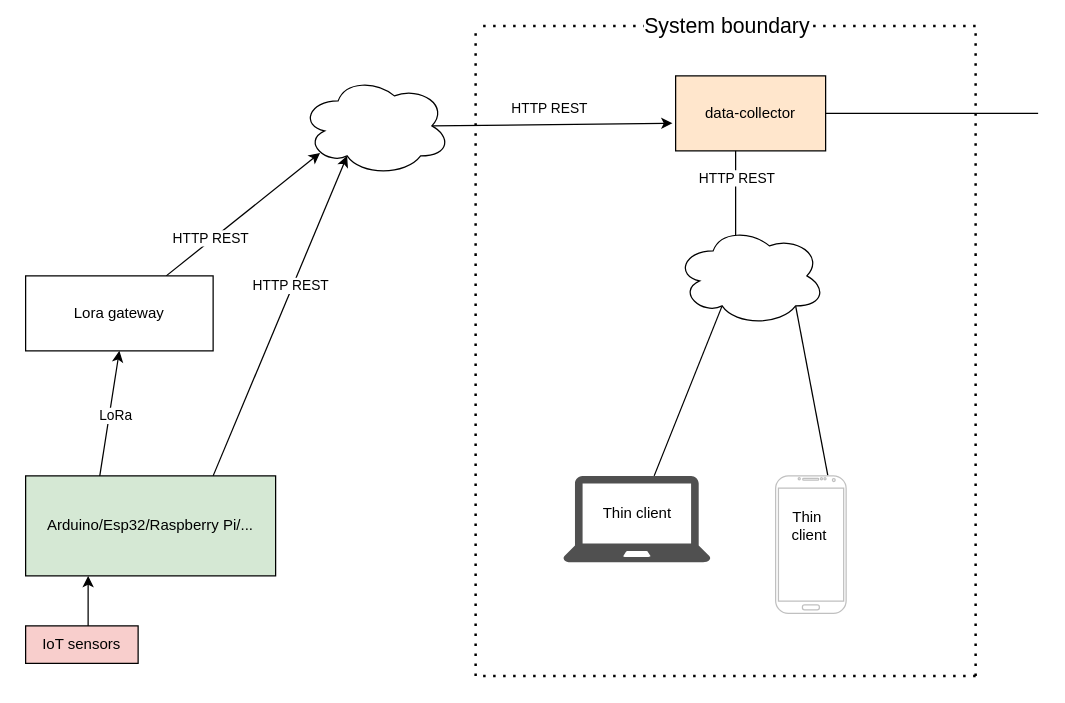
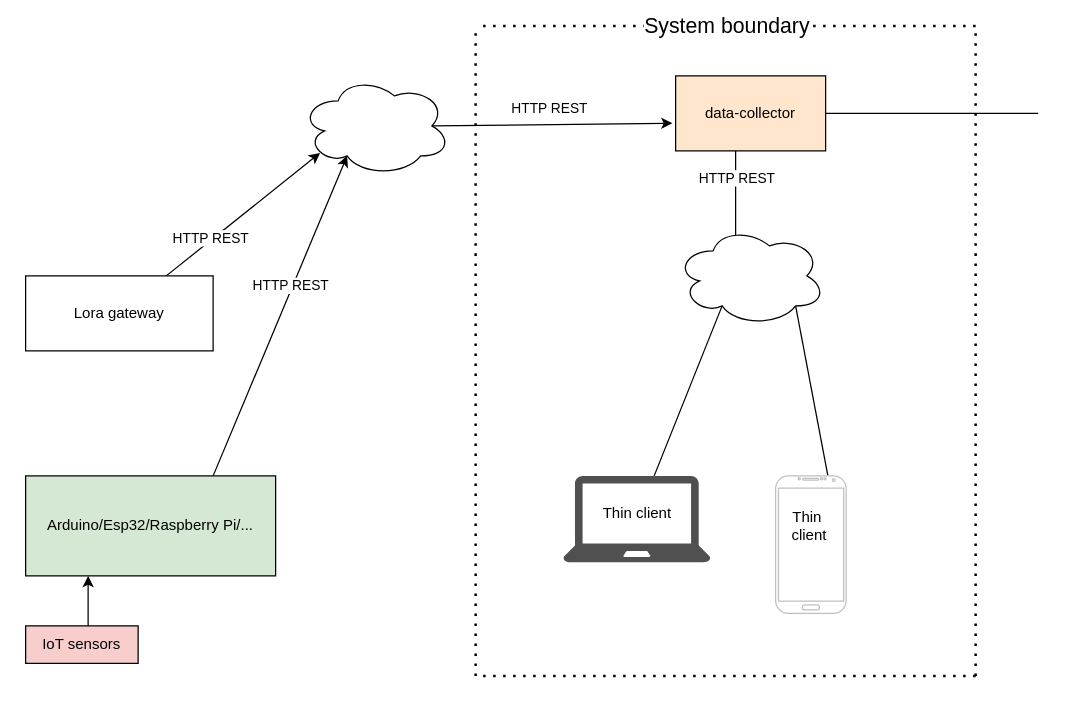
(109, 418) -> none
